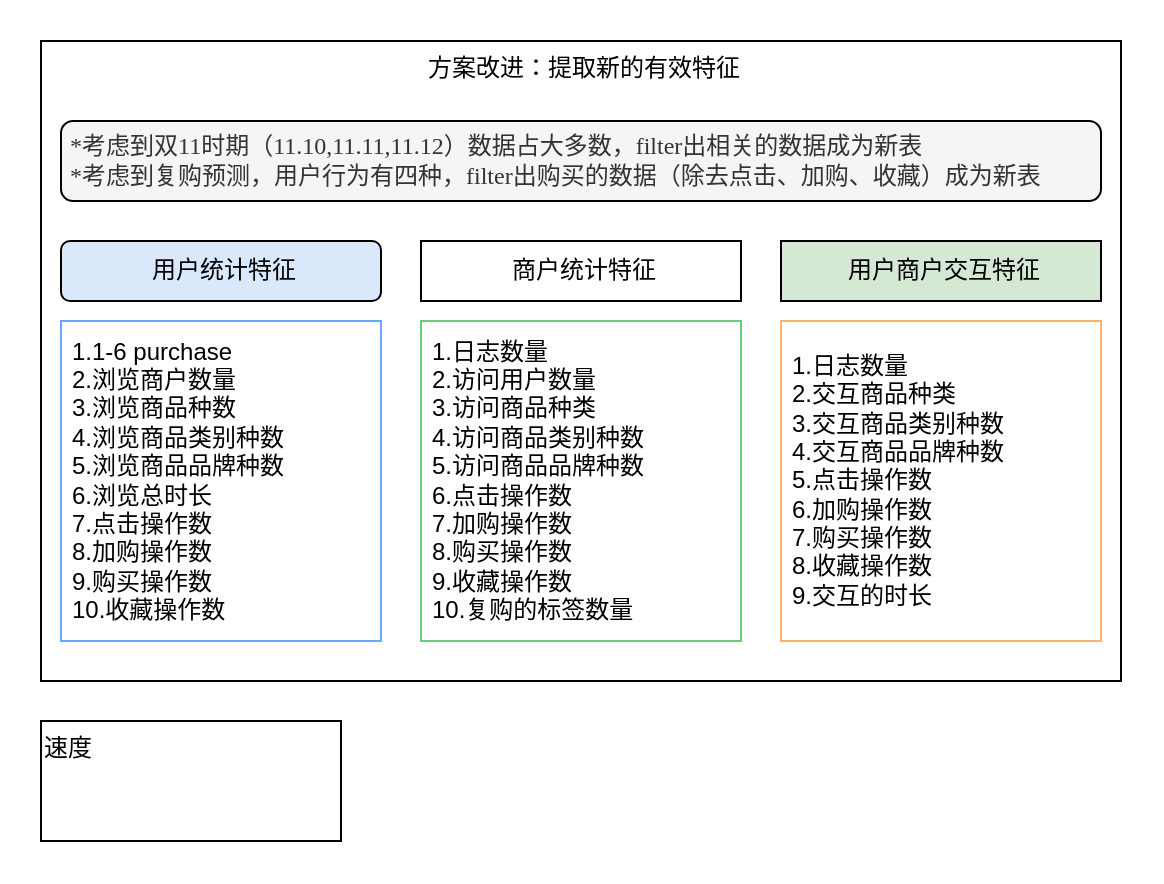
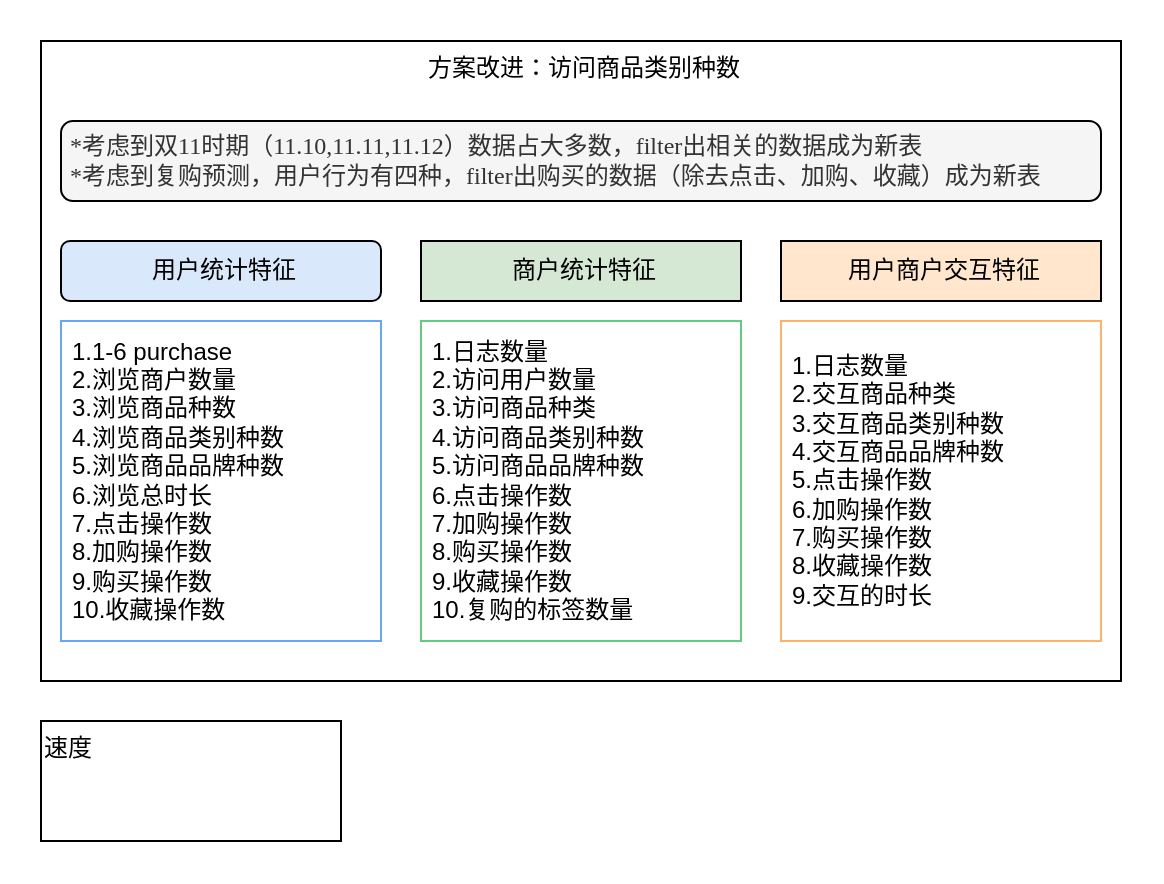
(585, 69) -> (585, 69)
(581, 271) -> (581, 271)
(941, 271) -> (941, 271)
